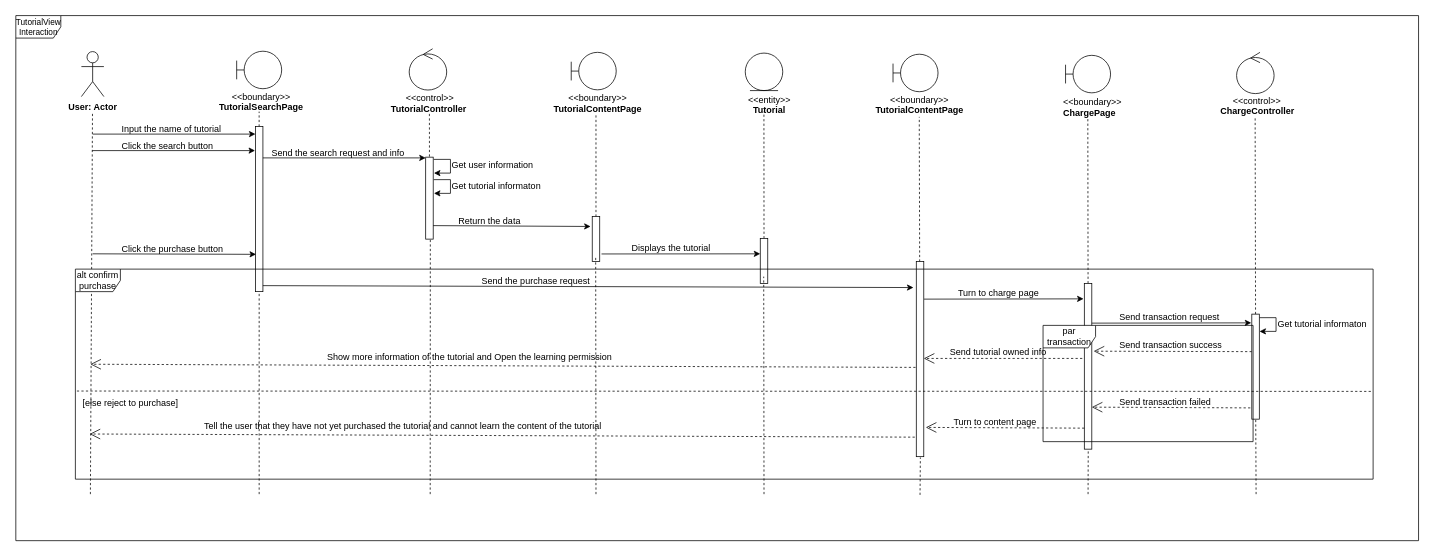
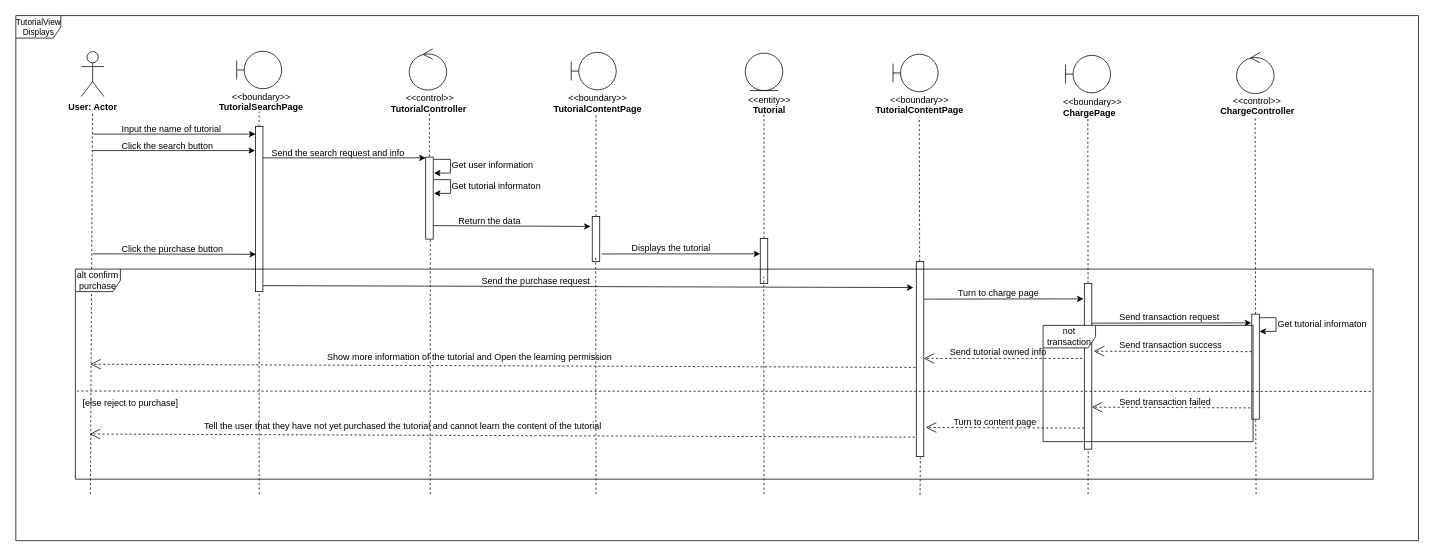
(39, 27) -> (39, 27)
(1069, 336) -> (1069, 336)
